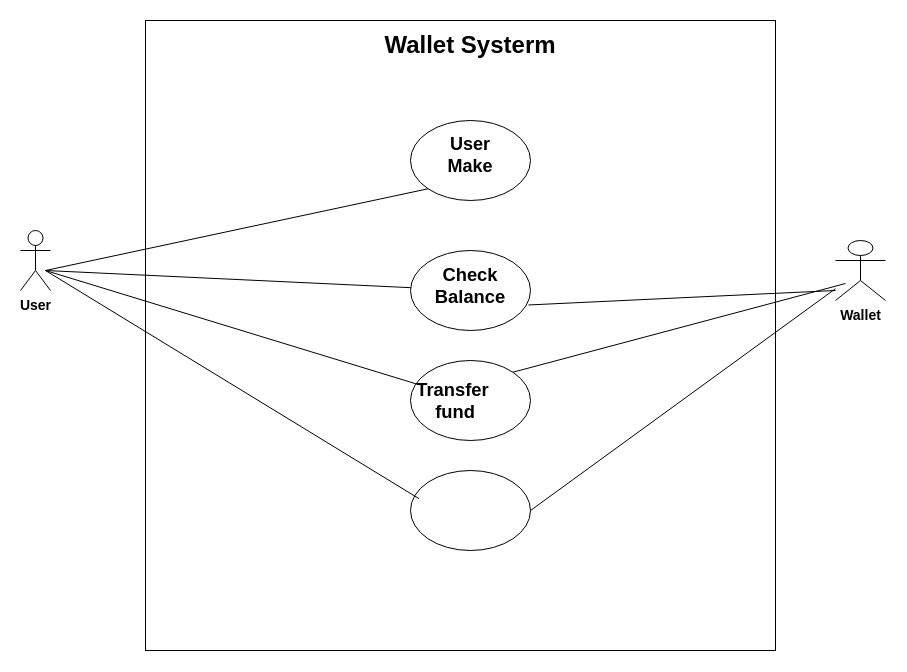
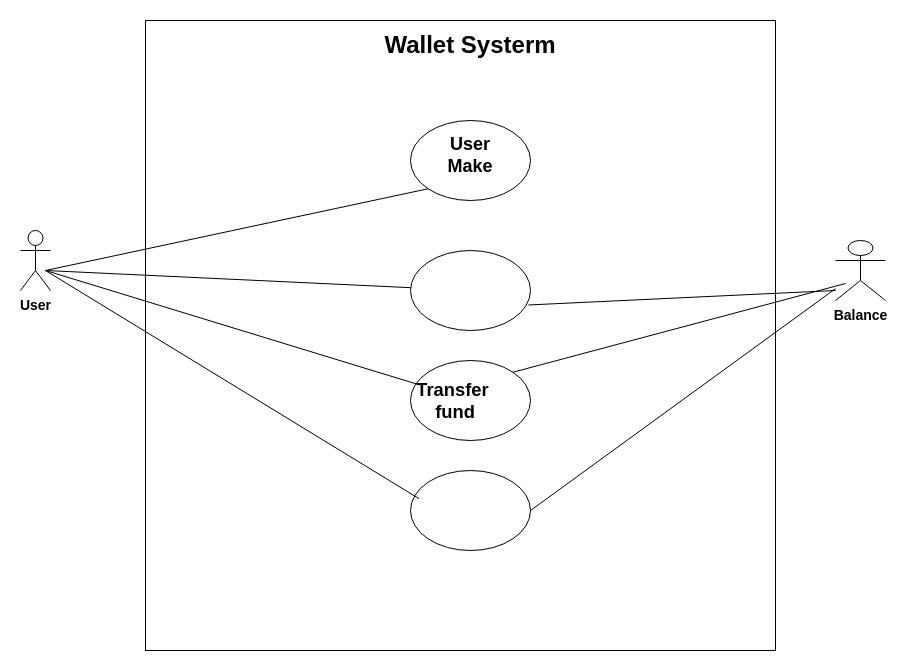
(471, 286) -> none
(861, 315) -> (861, 315)
